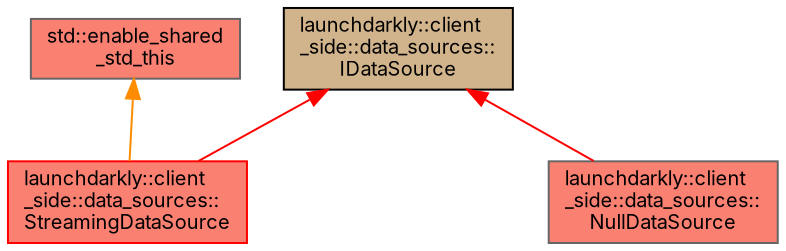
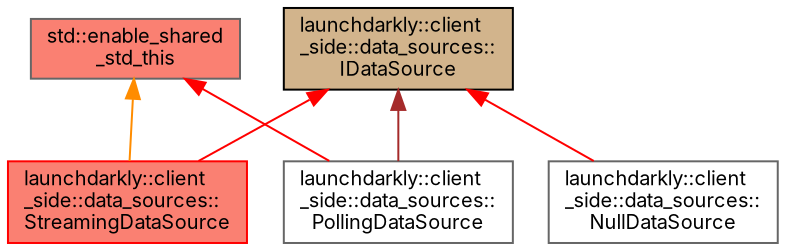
none -> (398, 202)
(663, 202) -> (663, 202)
